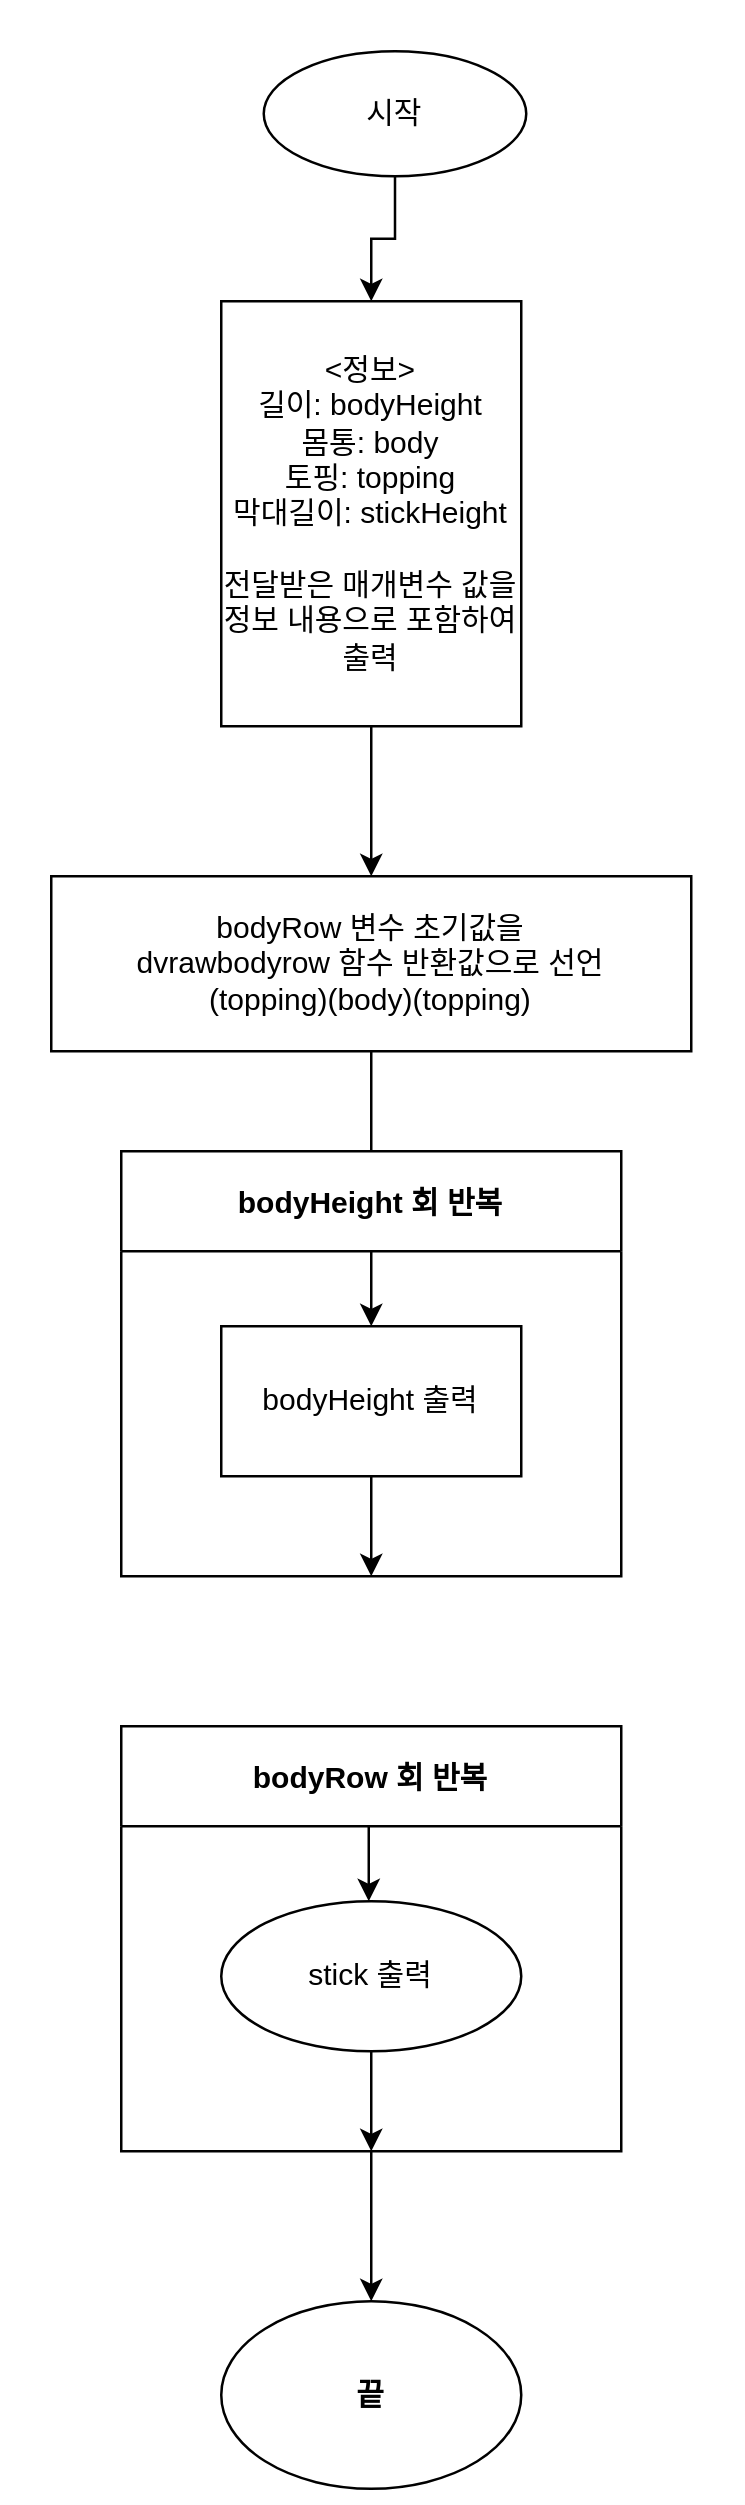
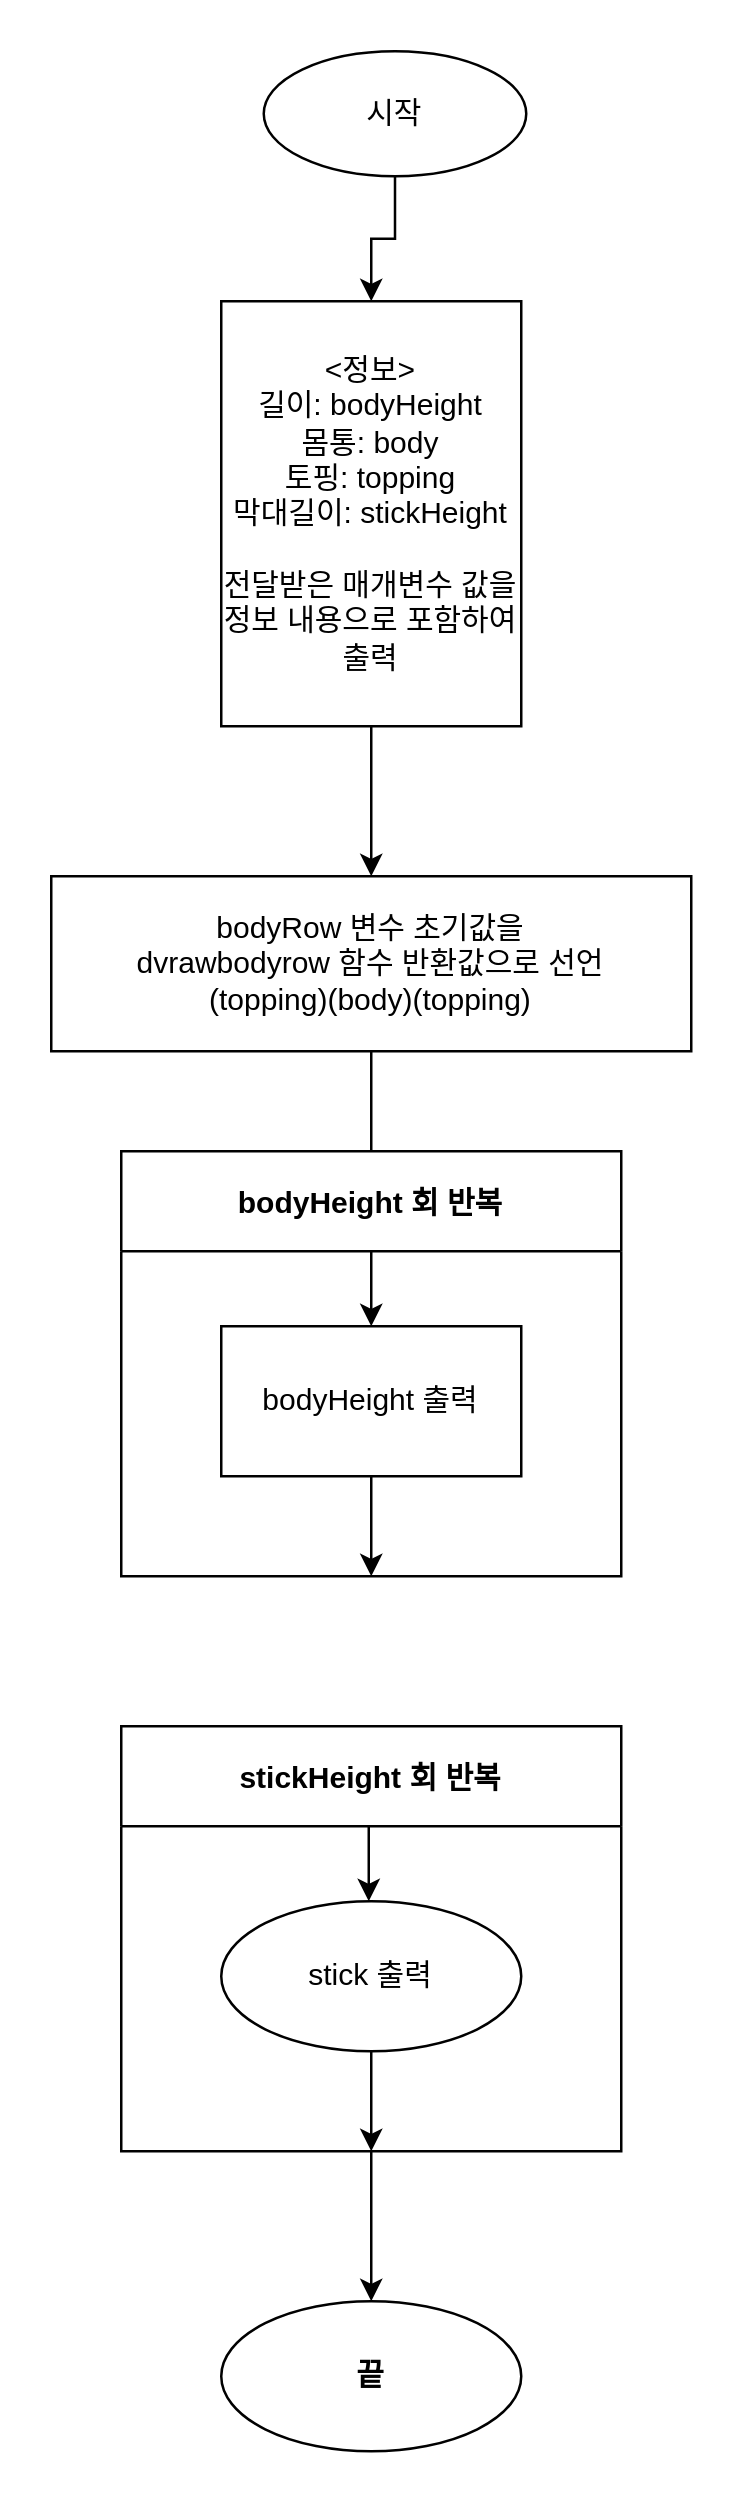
(370, 1778) -> (370, 1778)
(371, 2395) -> (371, 2376)
